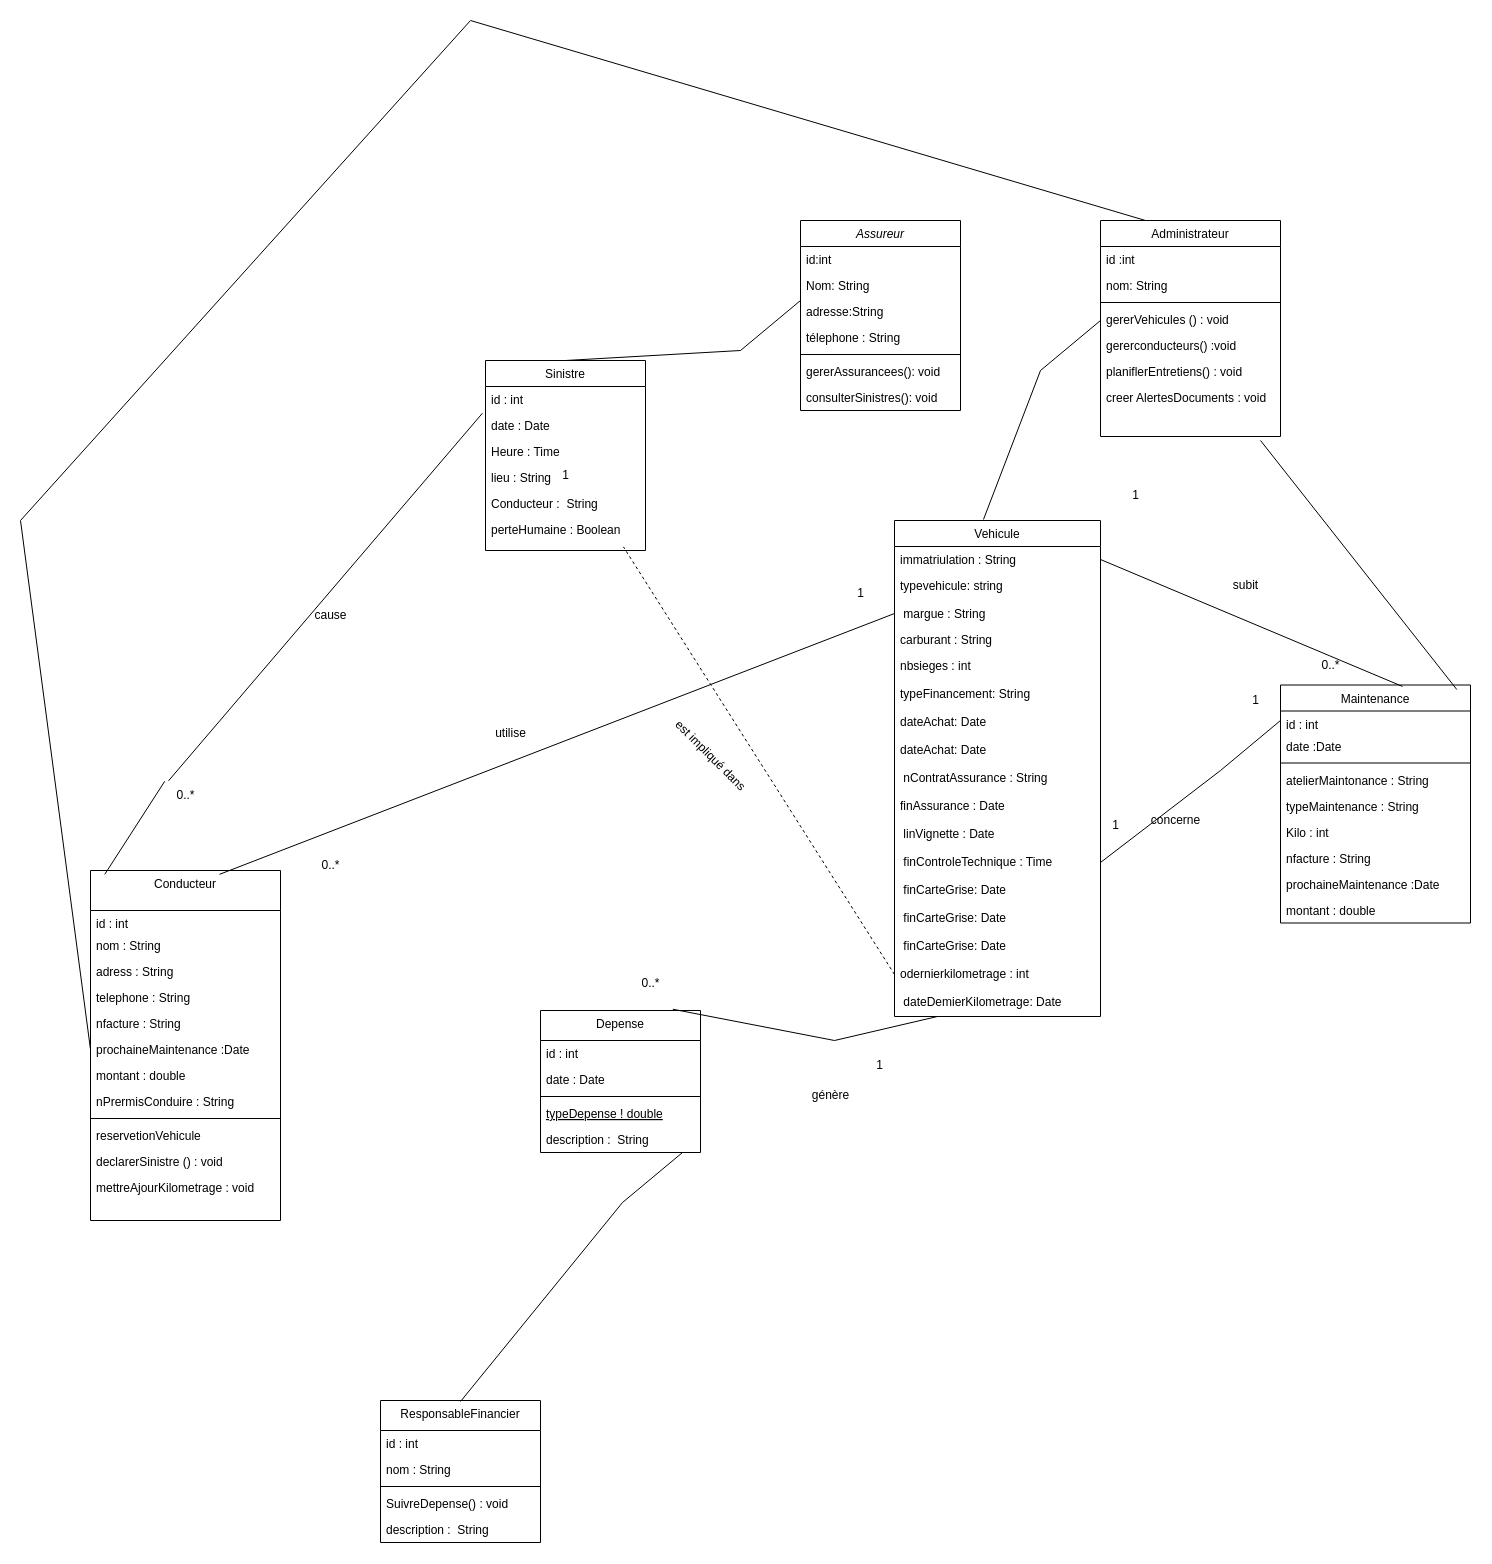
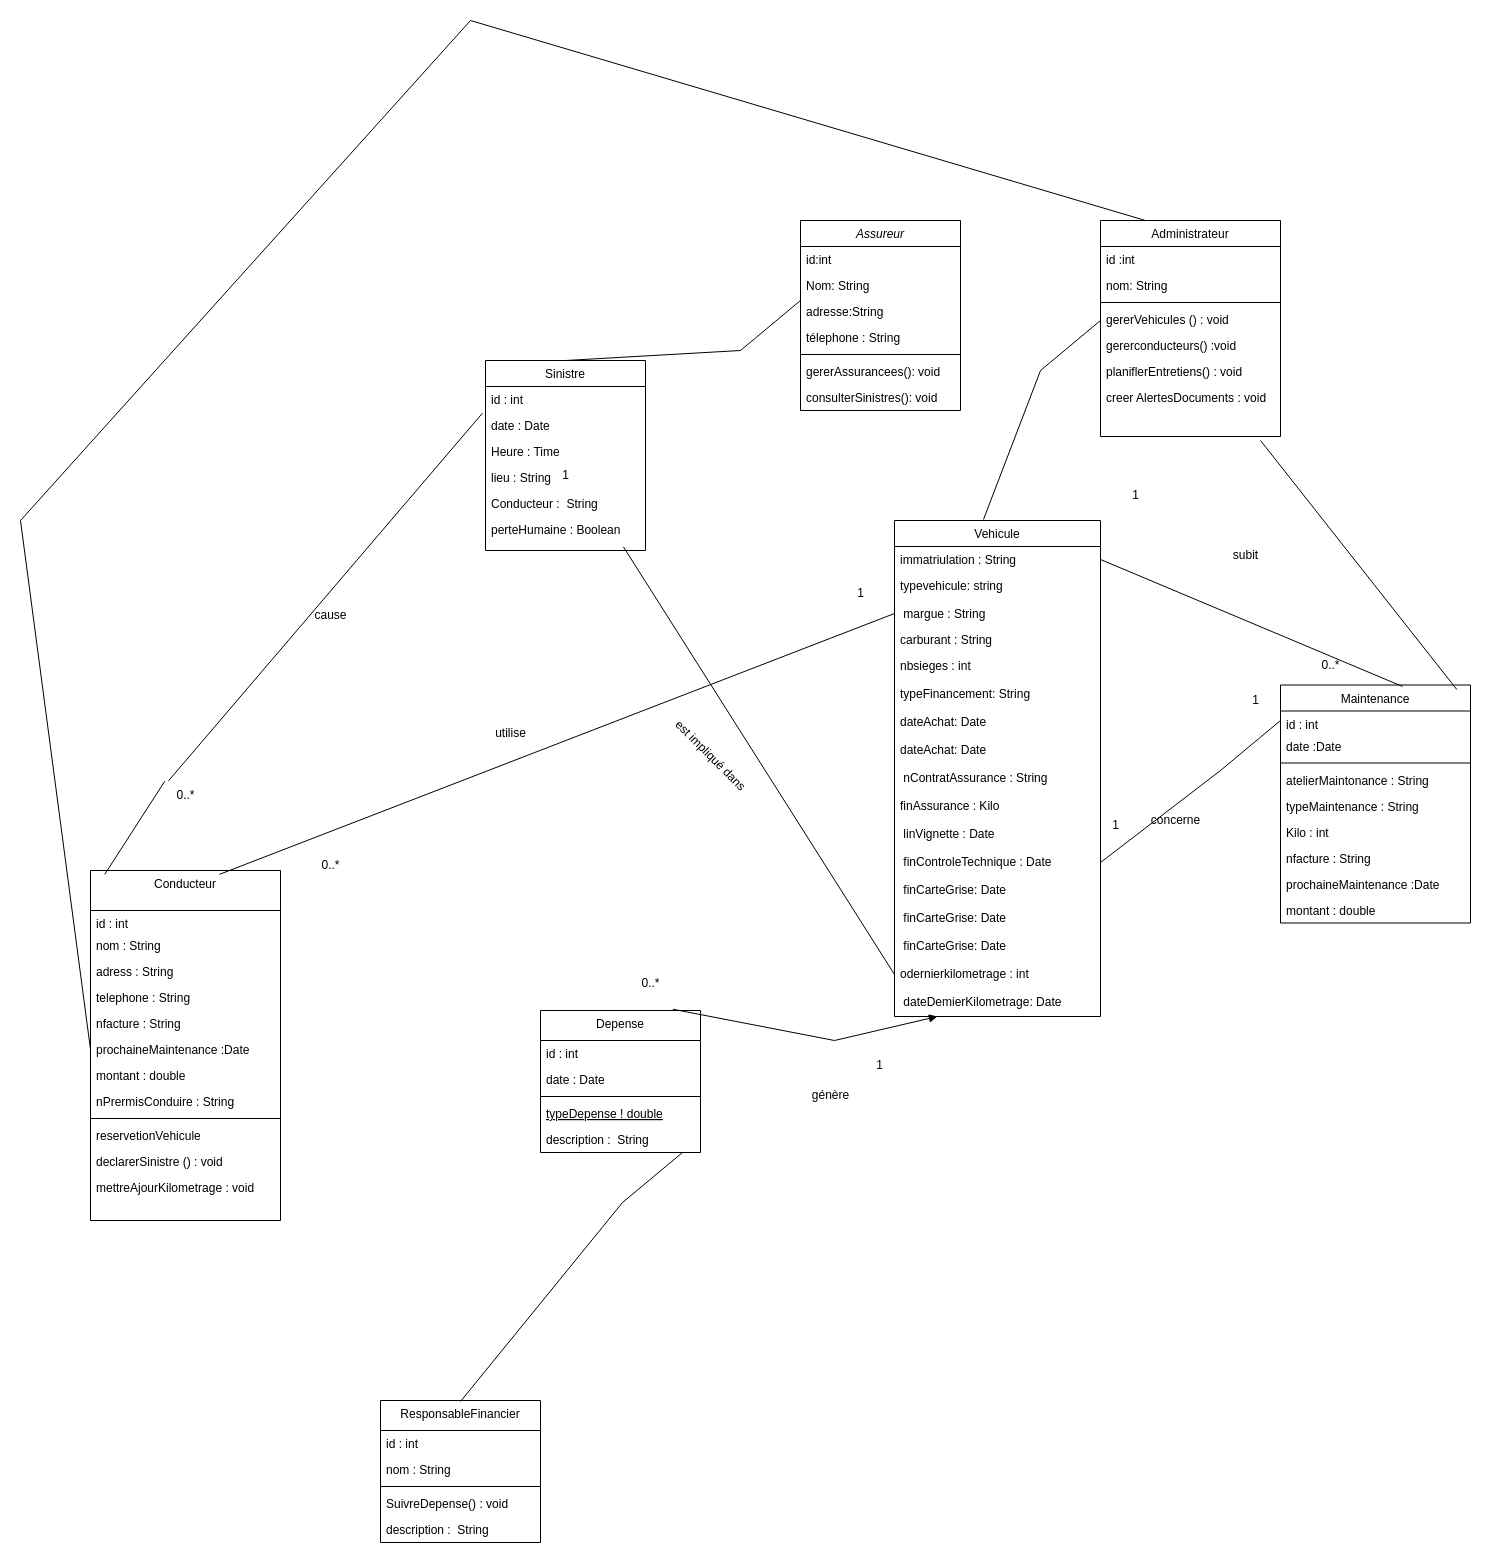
(1246, 586) -> (1246, 556)
(758, 759) -> (758, 759)
(958, 806) -> (954, 806)
(980, 862) -> (981, 862)
(930, 1018) -> (928, 1019)
